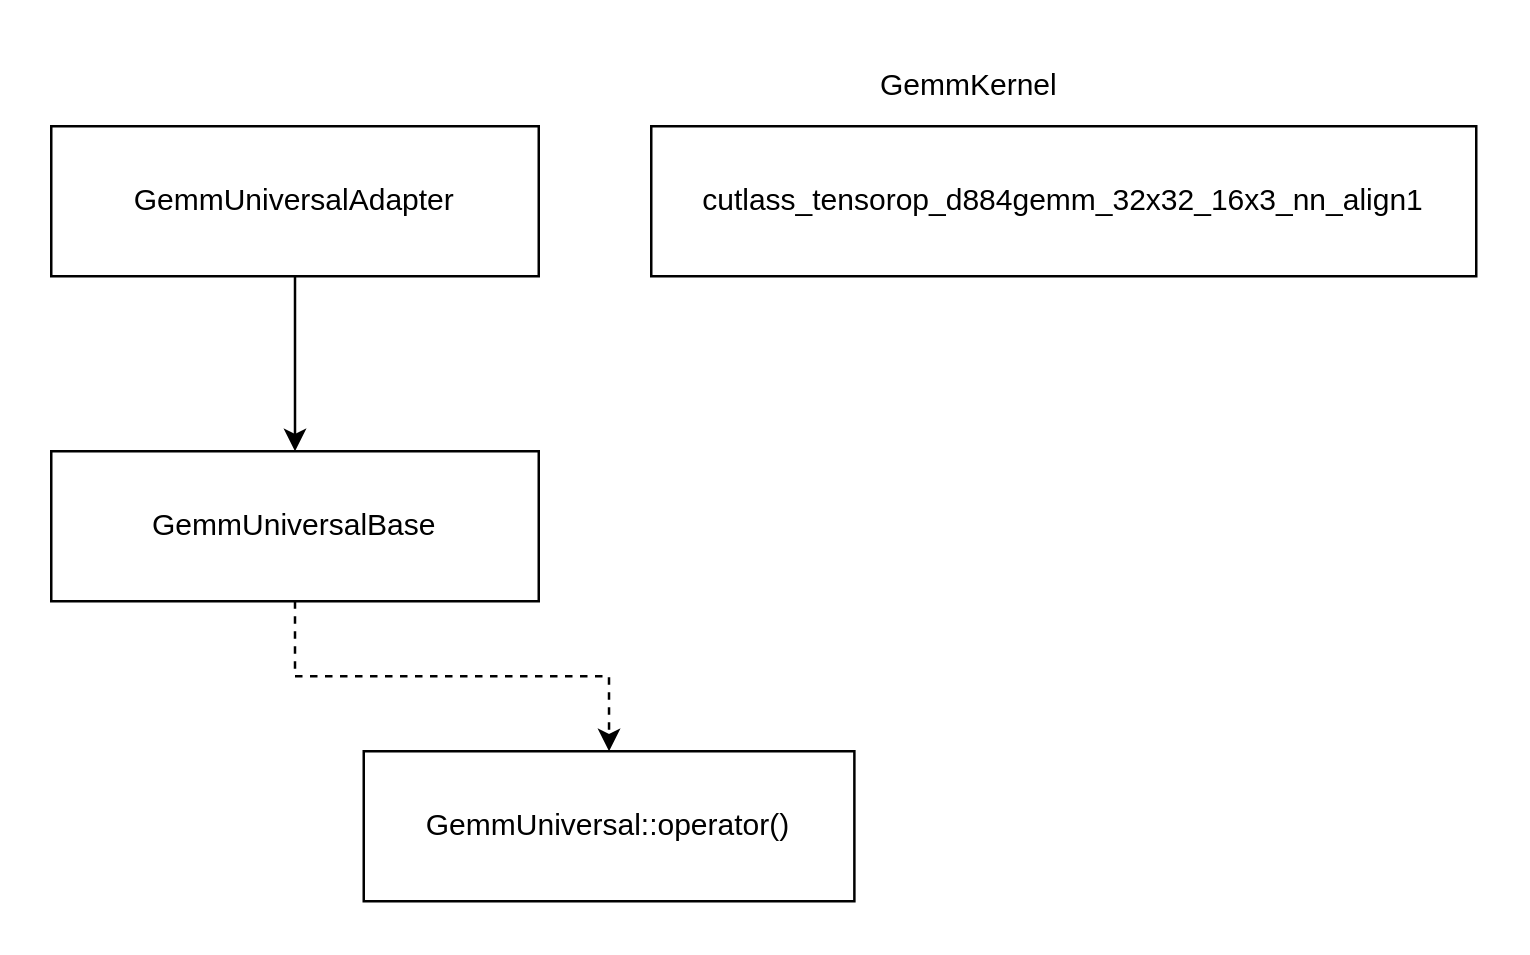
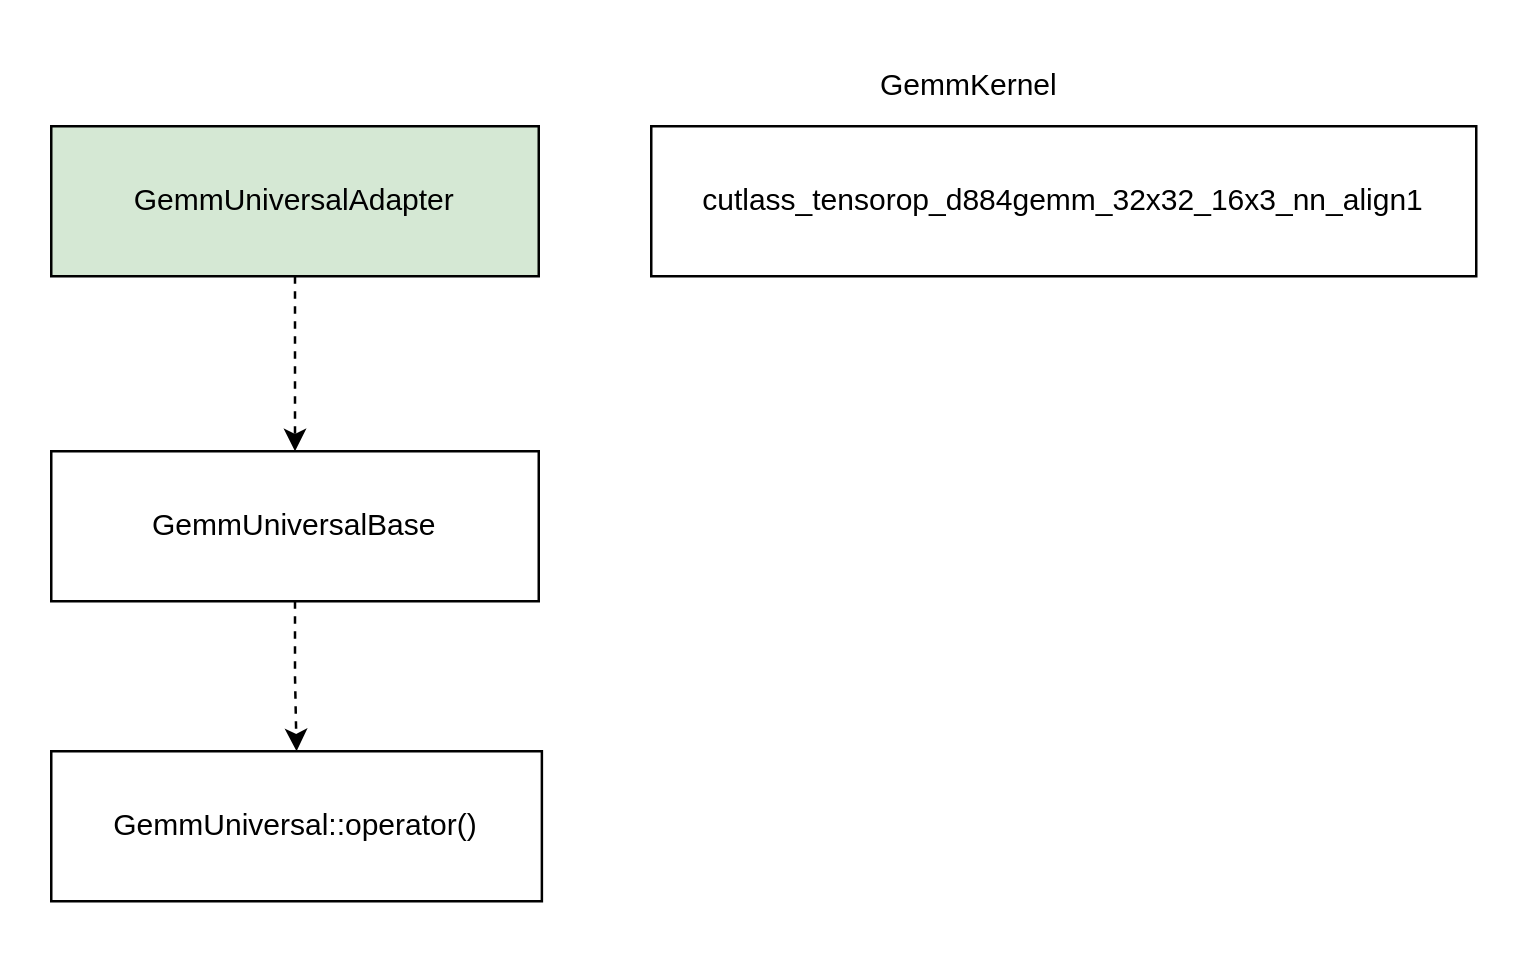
(295, 201) -> (295, 201)
(295, 352) -> (295, 352)
(609, 826) -> (297, 826)
